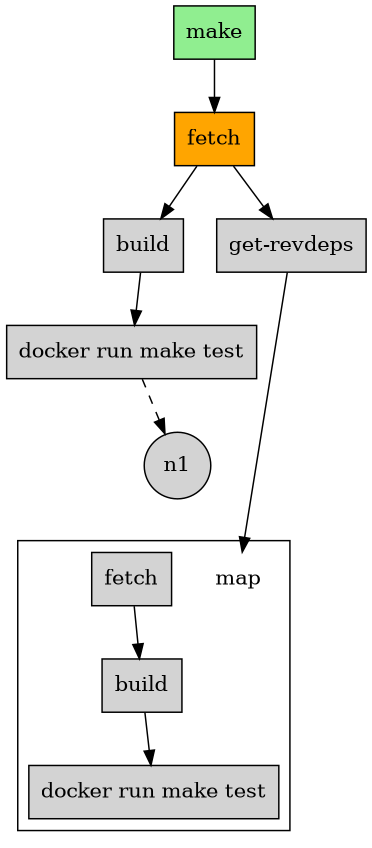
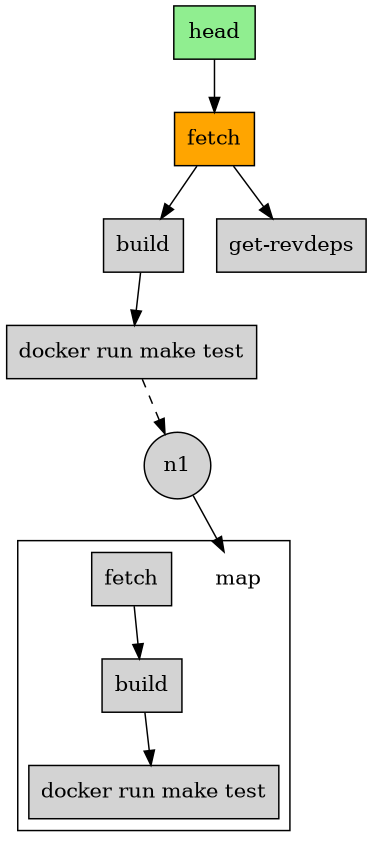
(214, 33) -> (214, 33)
(266, 405) -> (205, 517)
